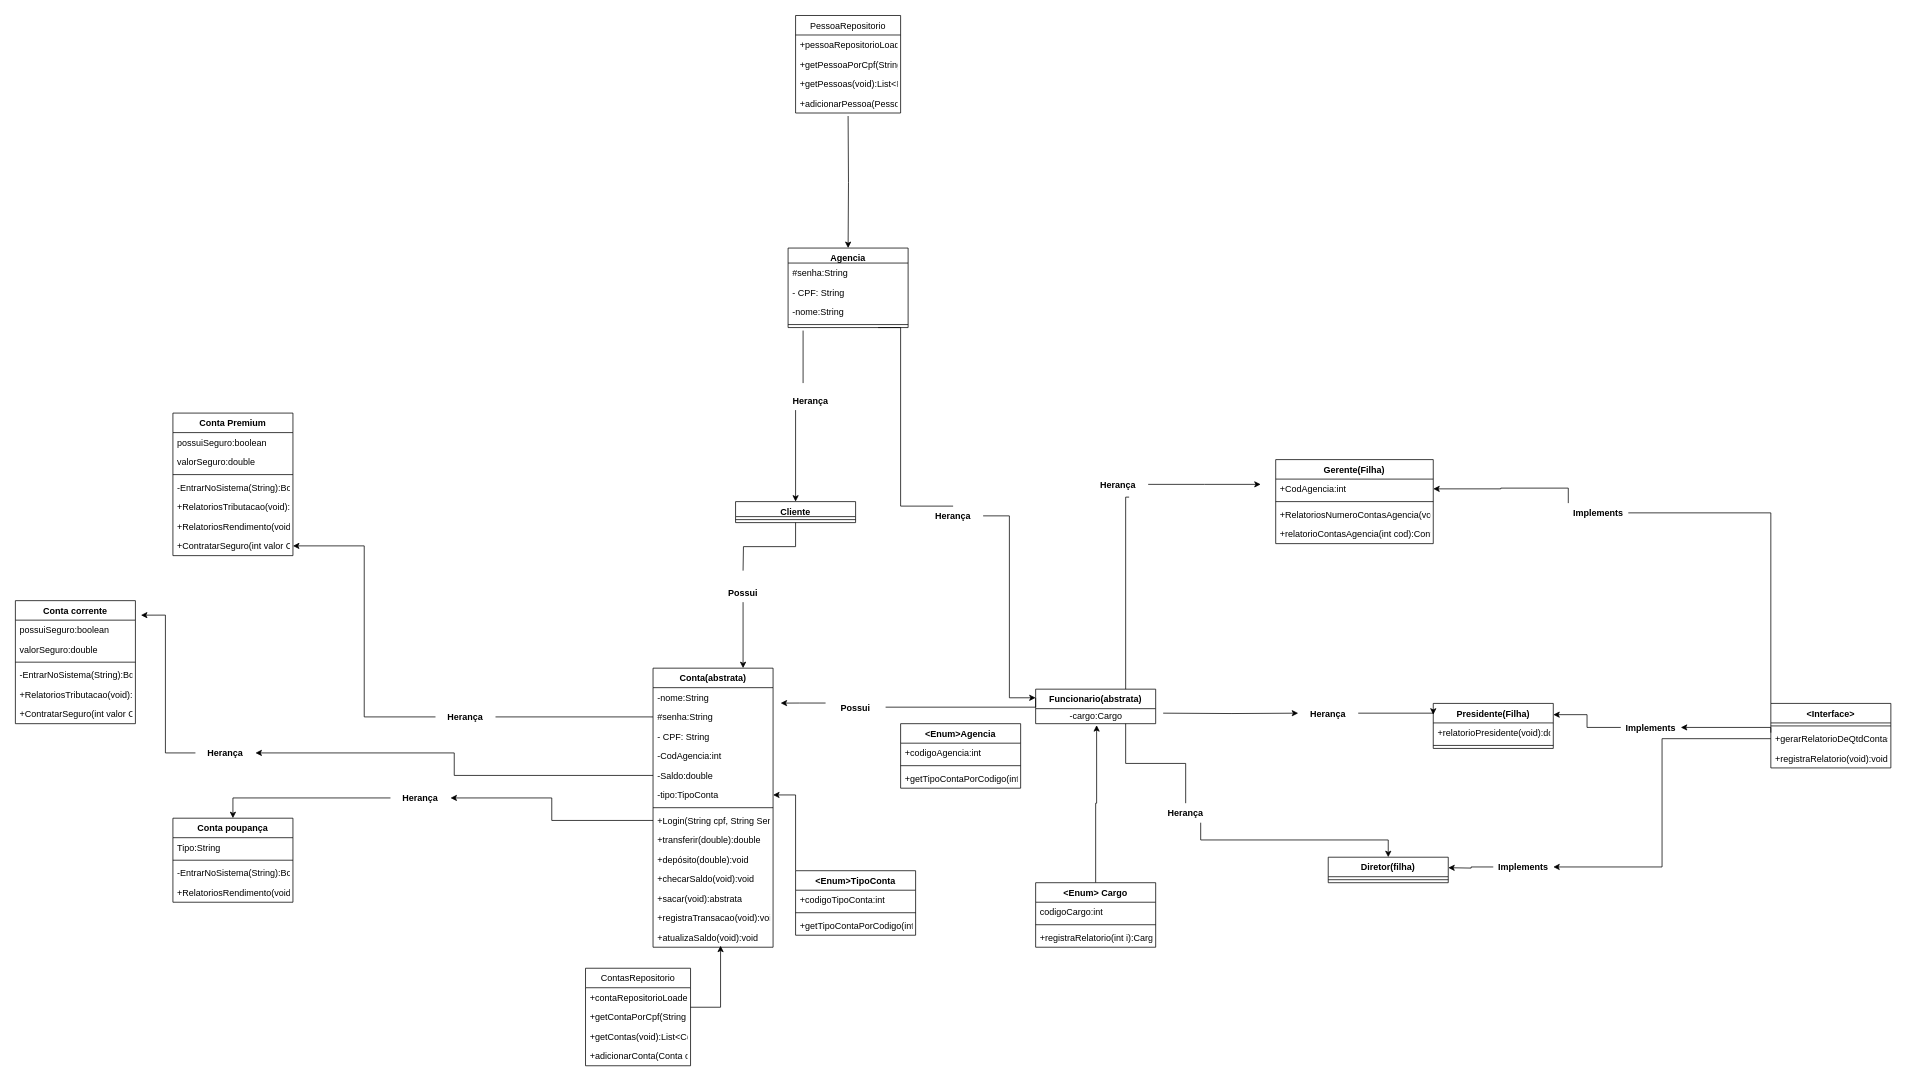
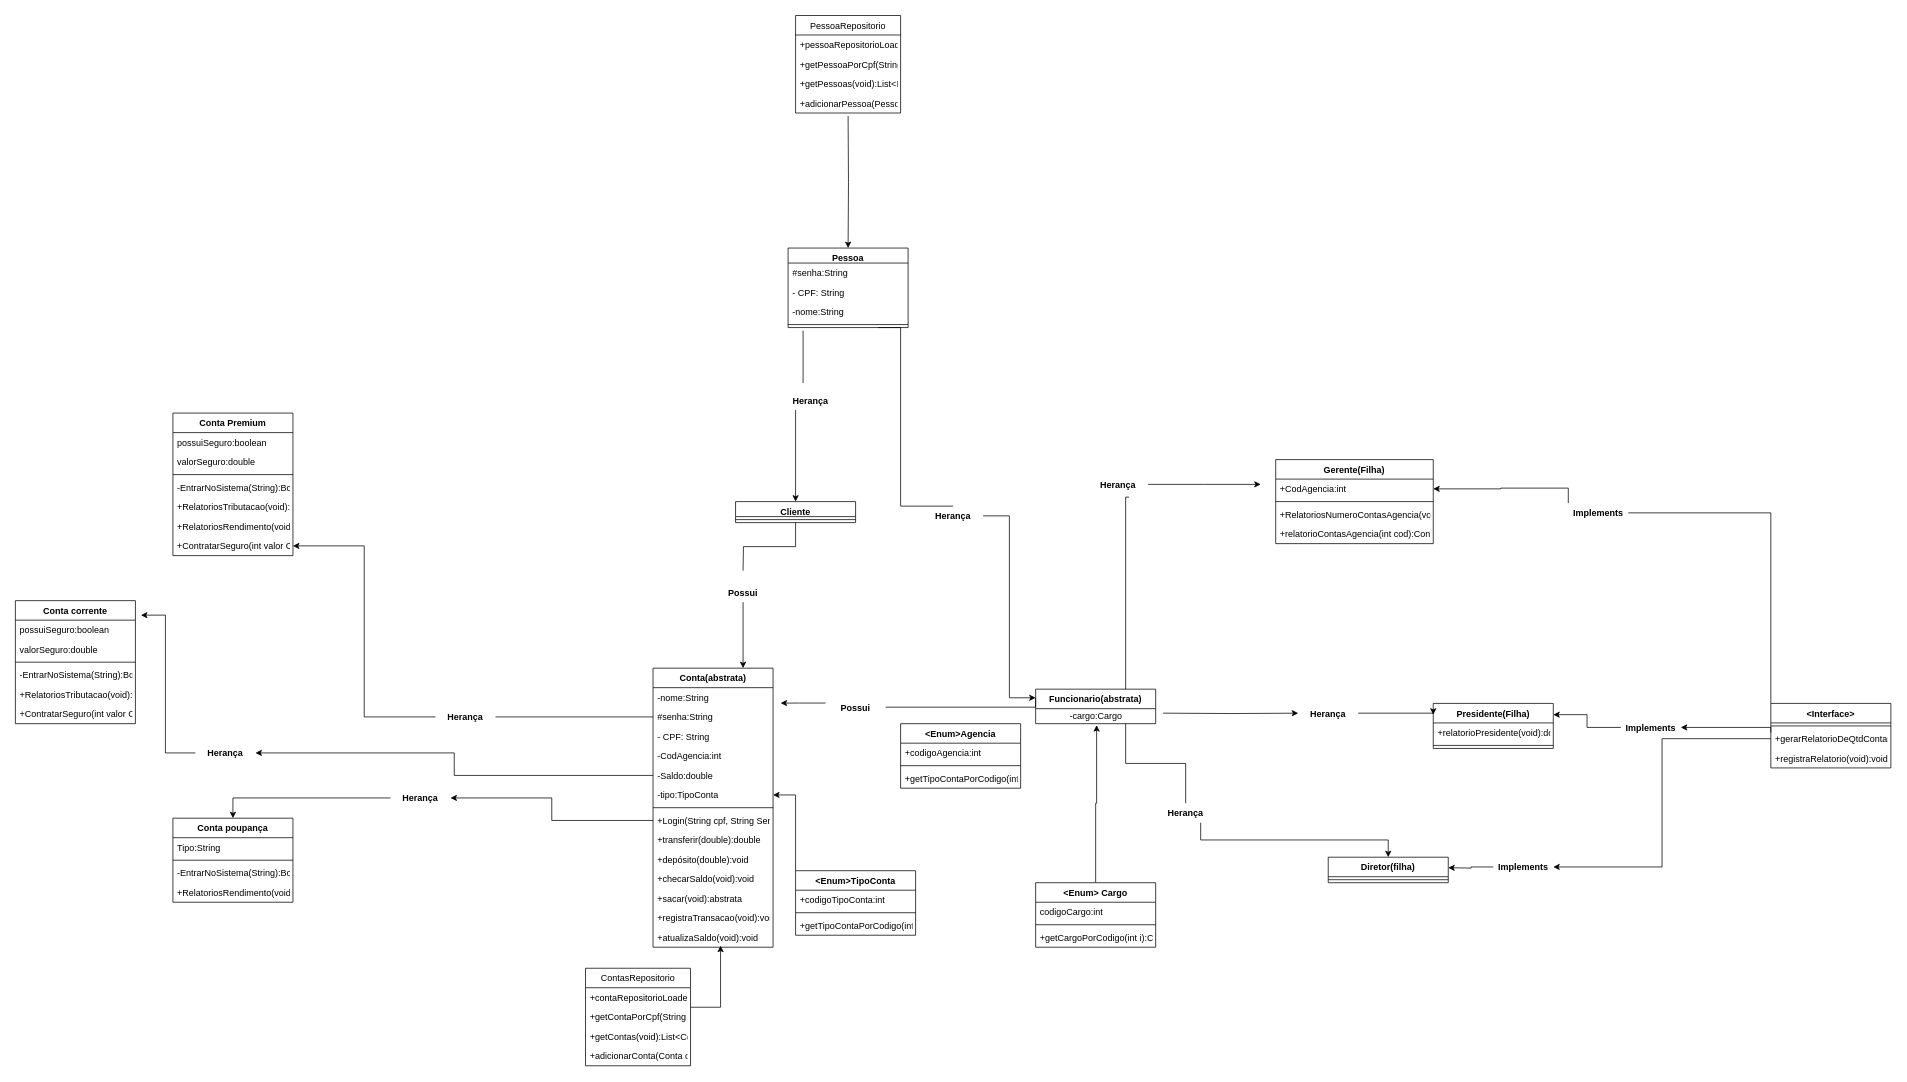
(848, 258) -> (848, 258)
(1109, 938) -> (1112, 938)
